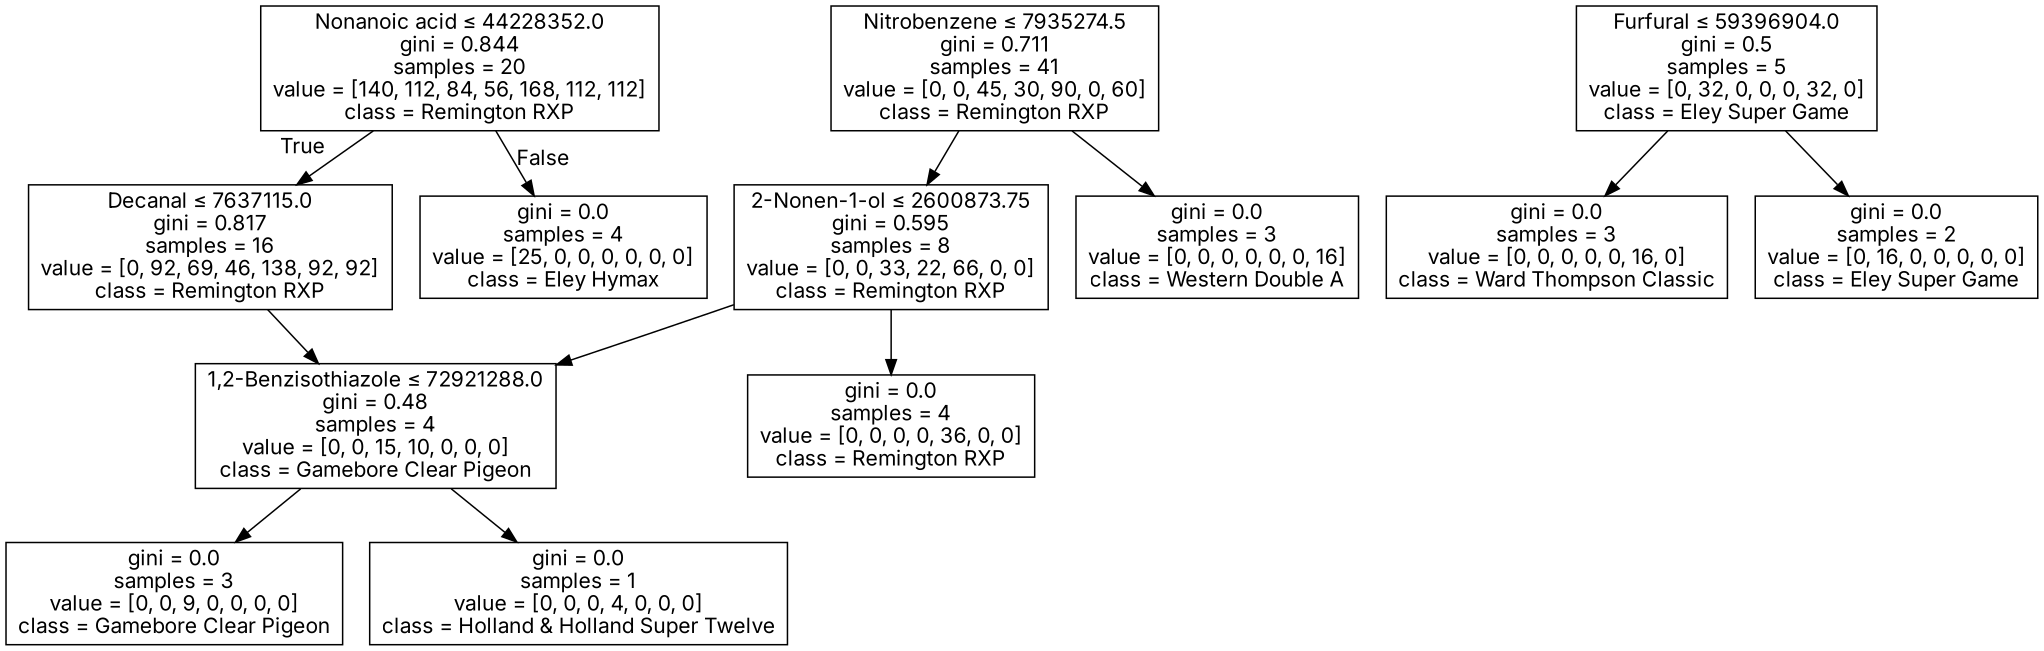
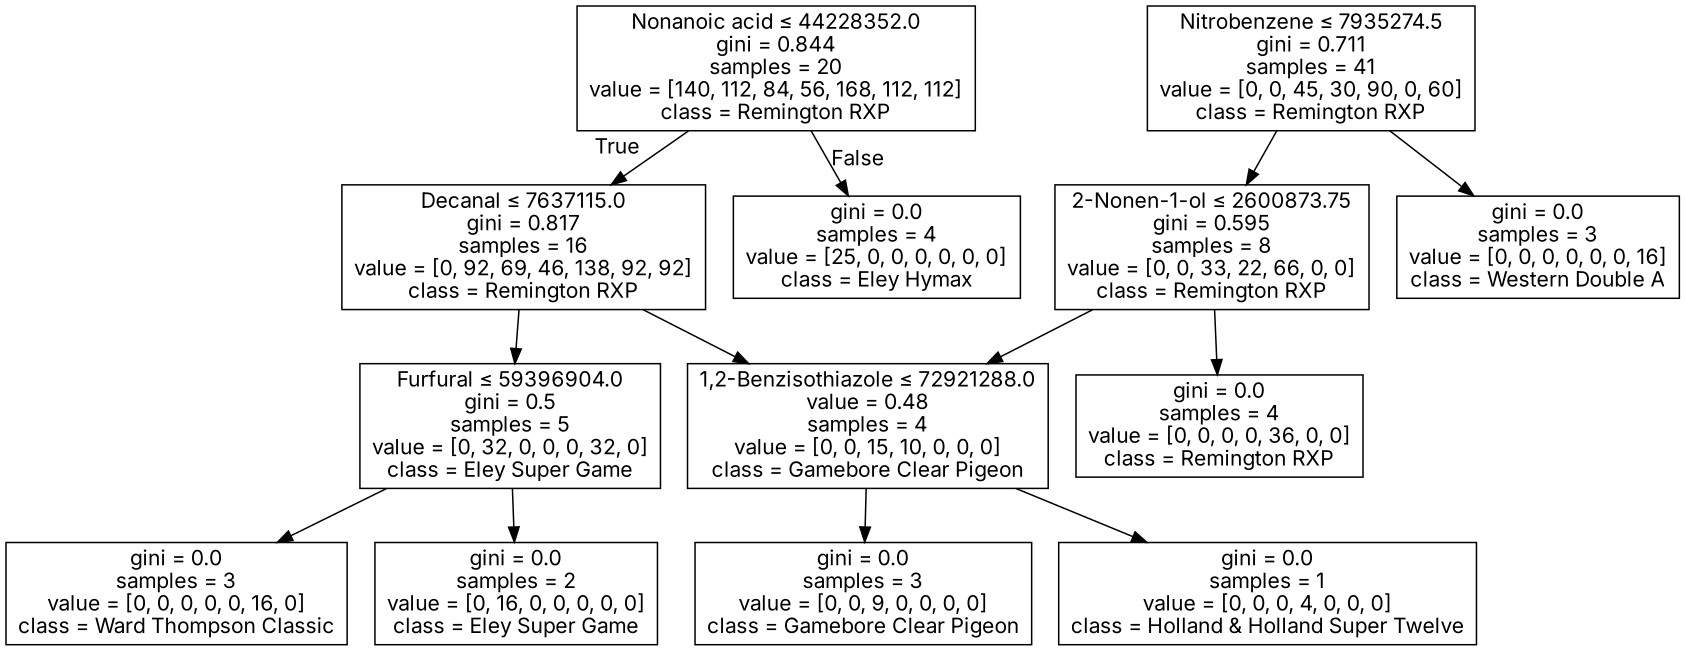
none -> (518, 329)
(376, 403) -> (868, 403)
